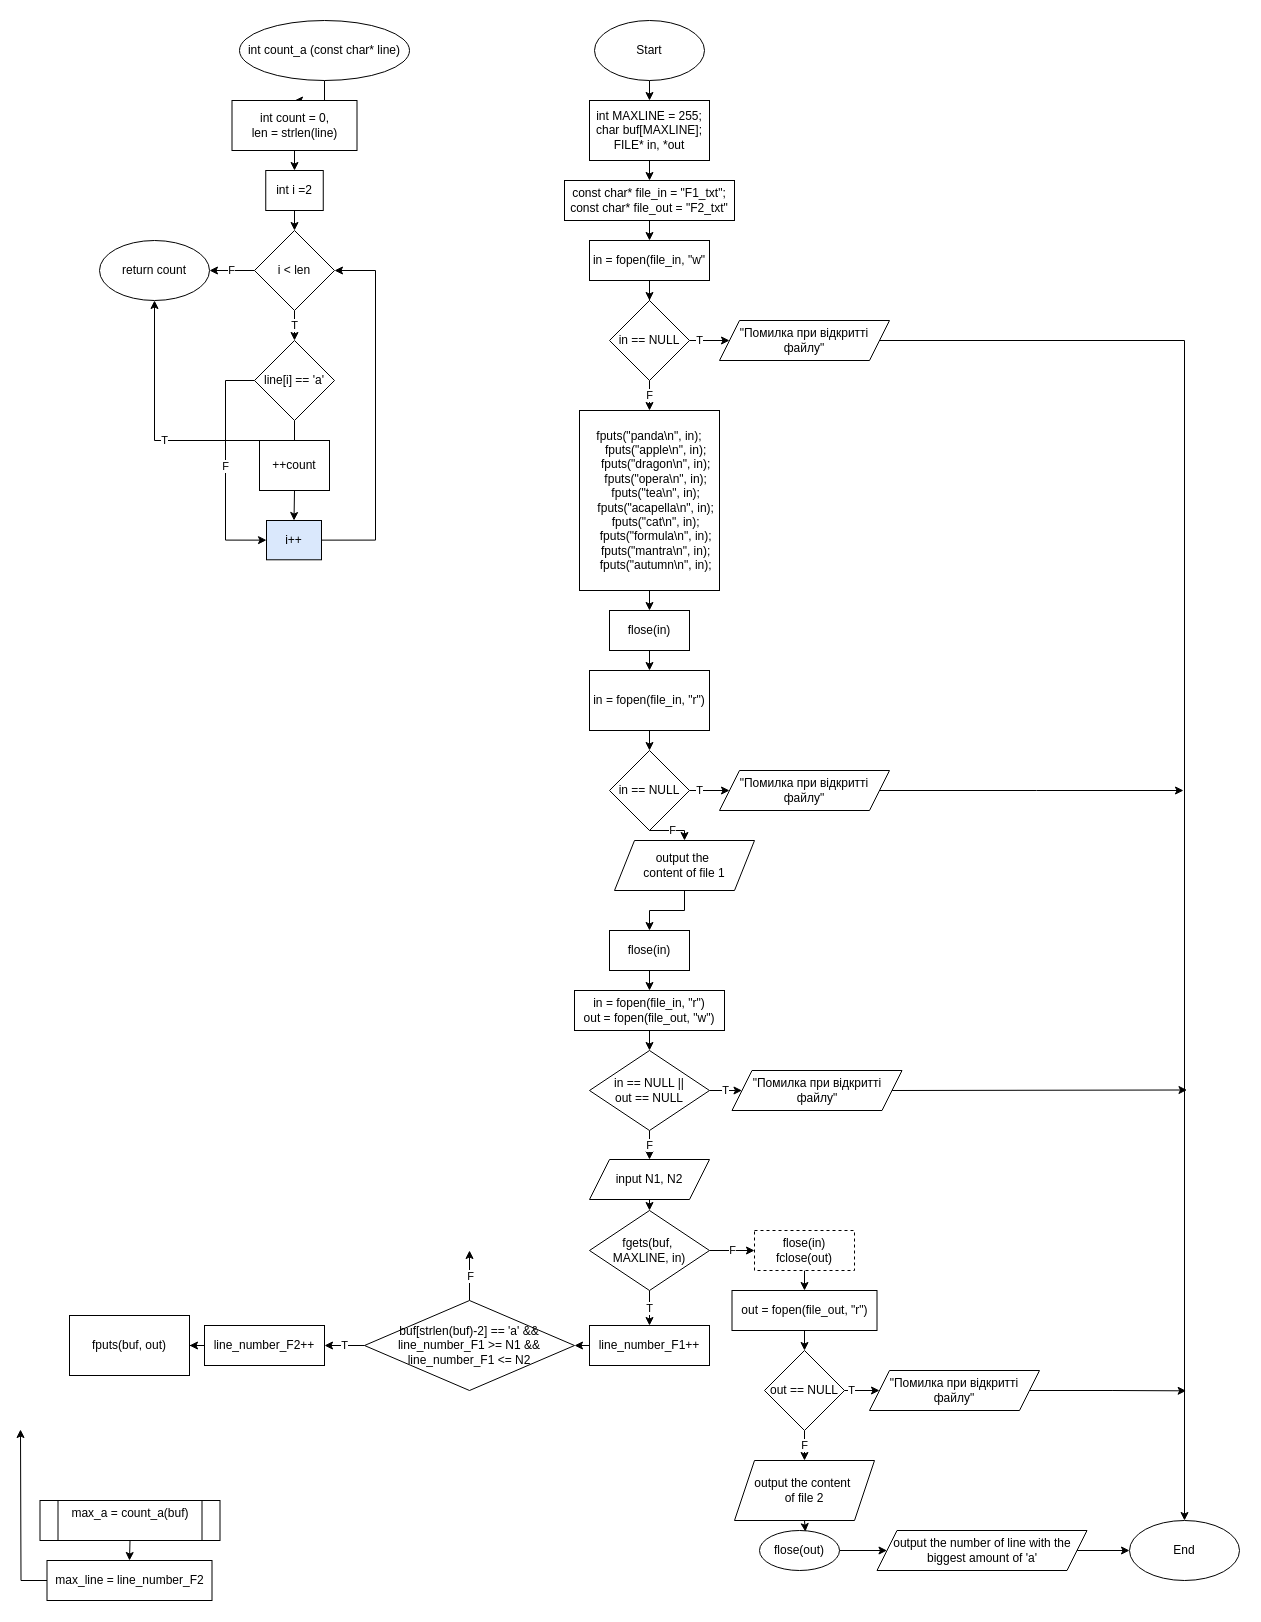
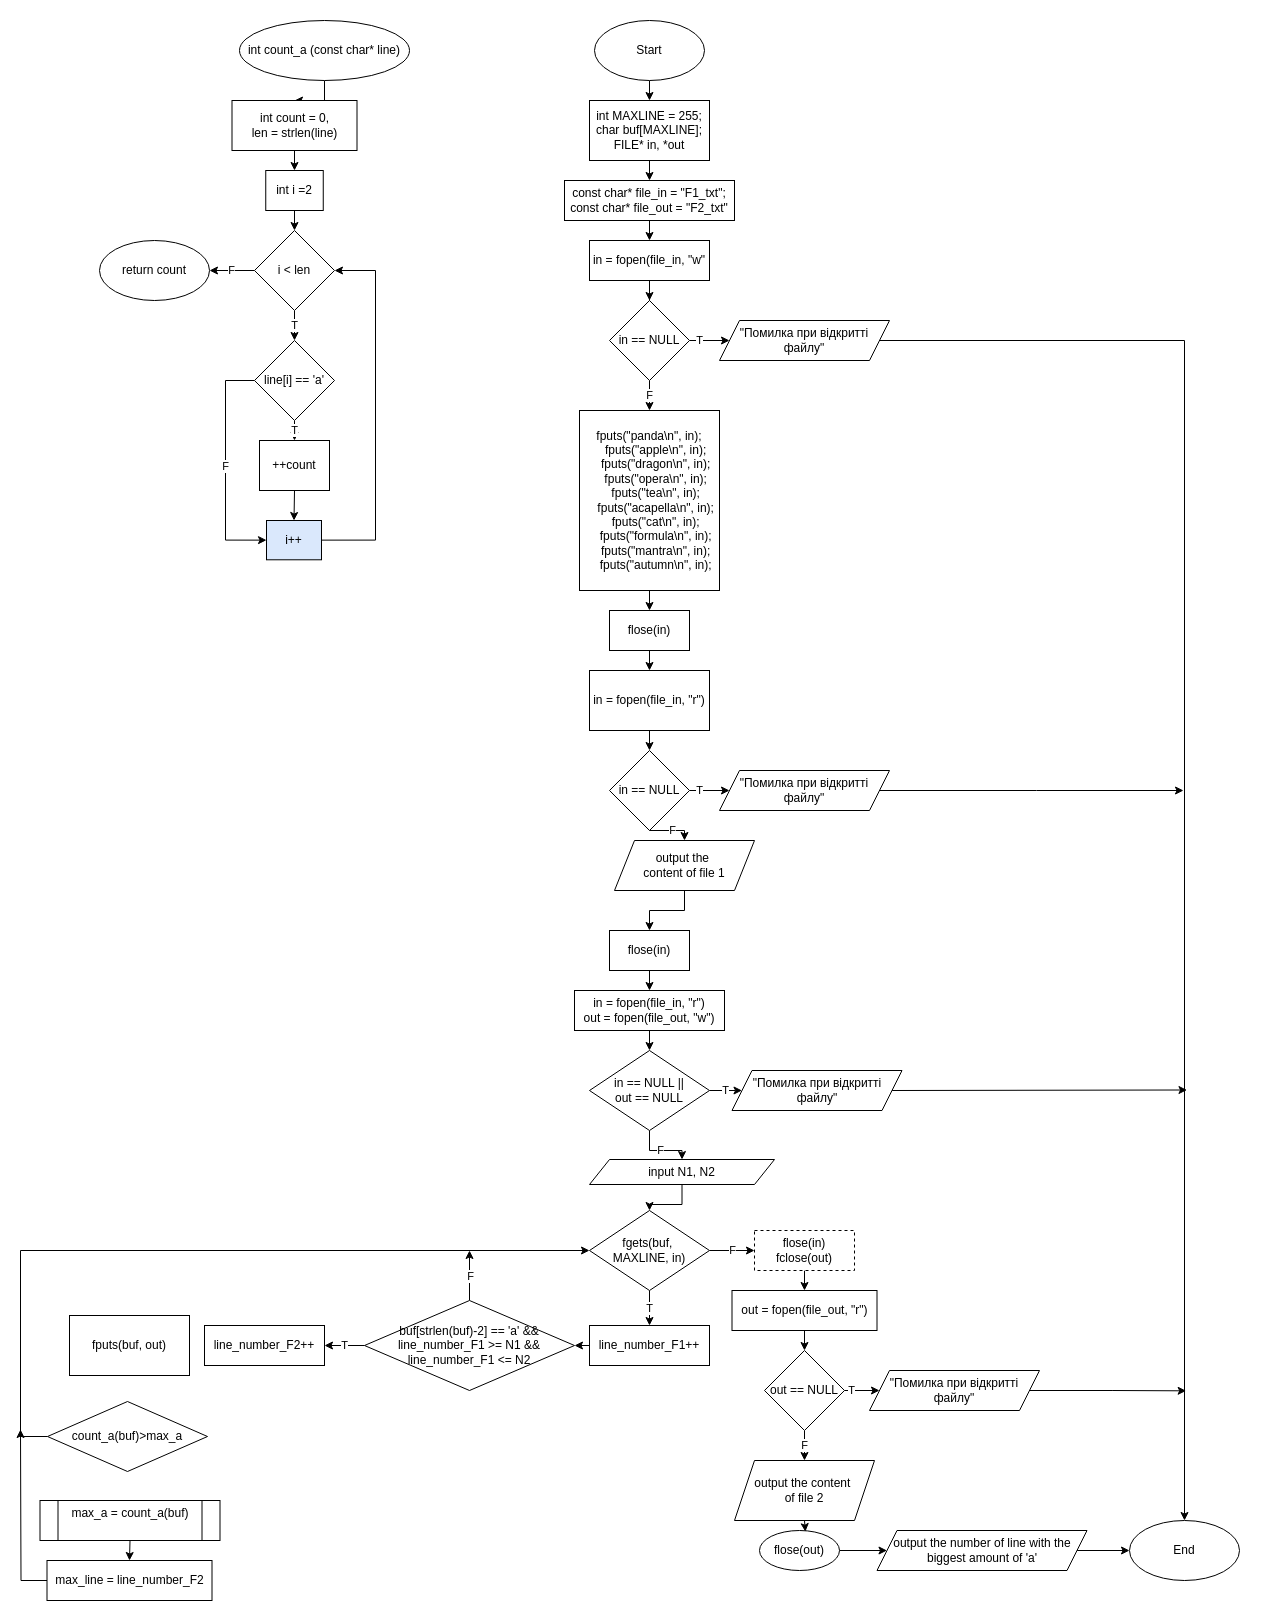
(155, 427) -> (295, 428)
(650, 1180) -> (682, 1172)
none -> (195, 1251)
(188, 1346) -> none
none -> (128, 1437)
